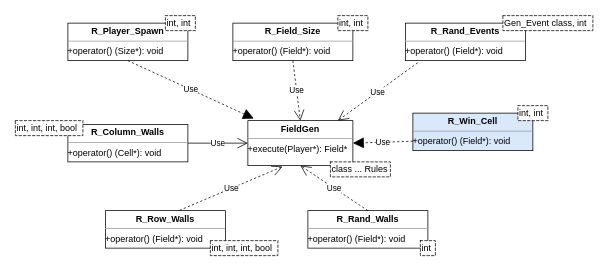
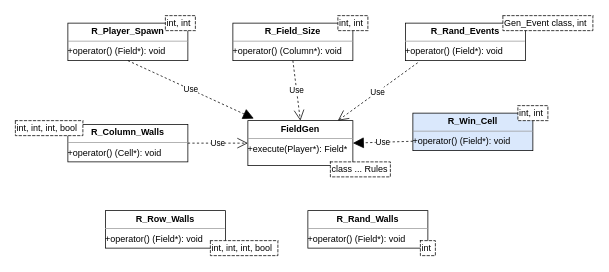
(125, 34) -> (126, 34)
(291, 34) -> (295, 34)
(199, 143) -> (199, 143)
(230, 189) -> none
(335, 189) -> none
